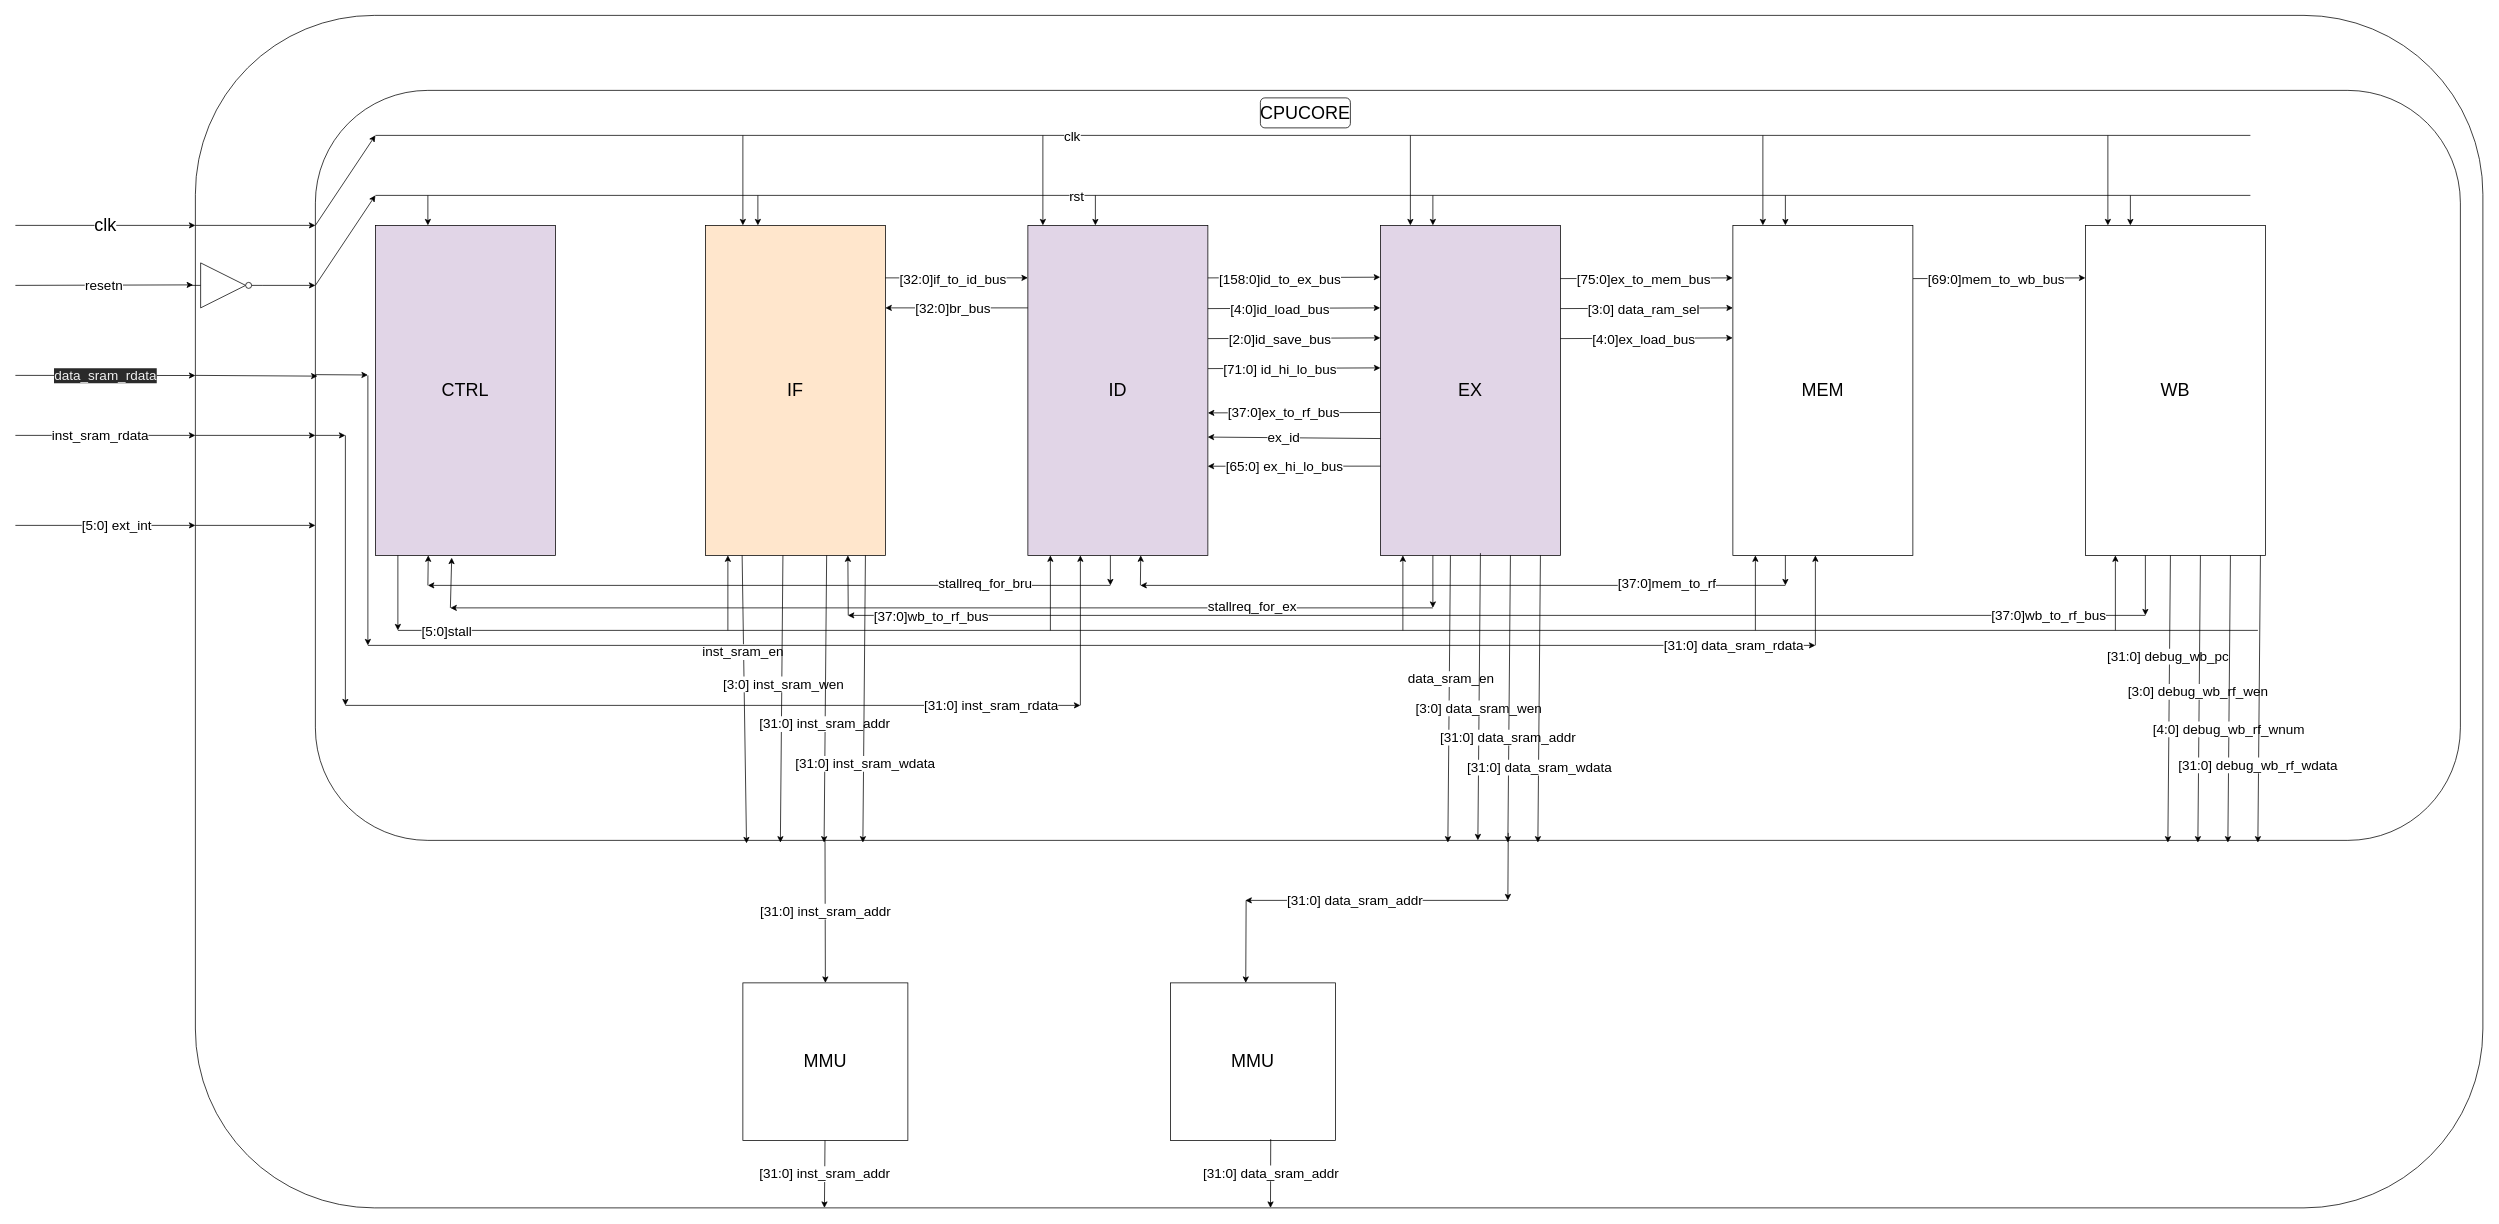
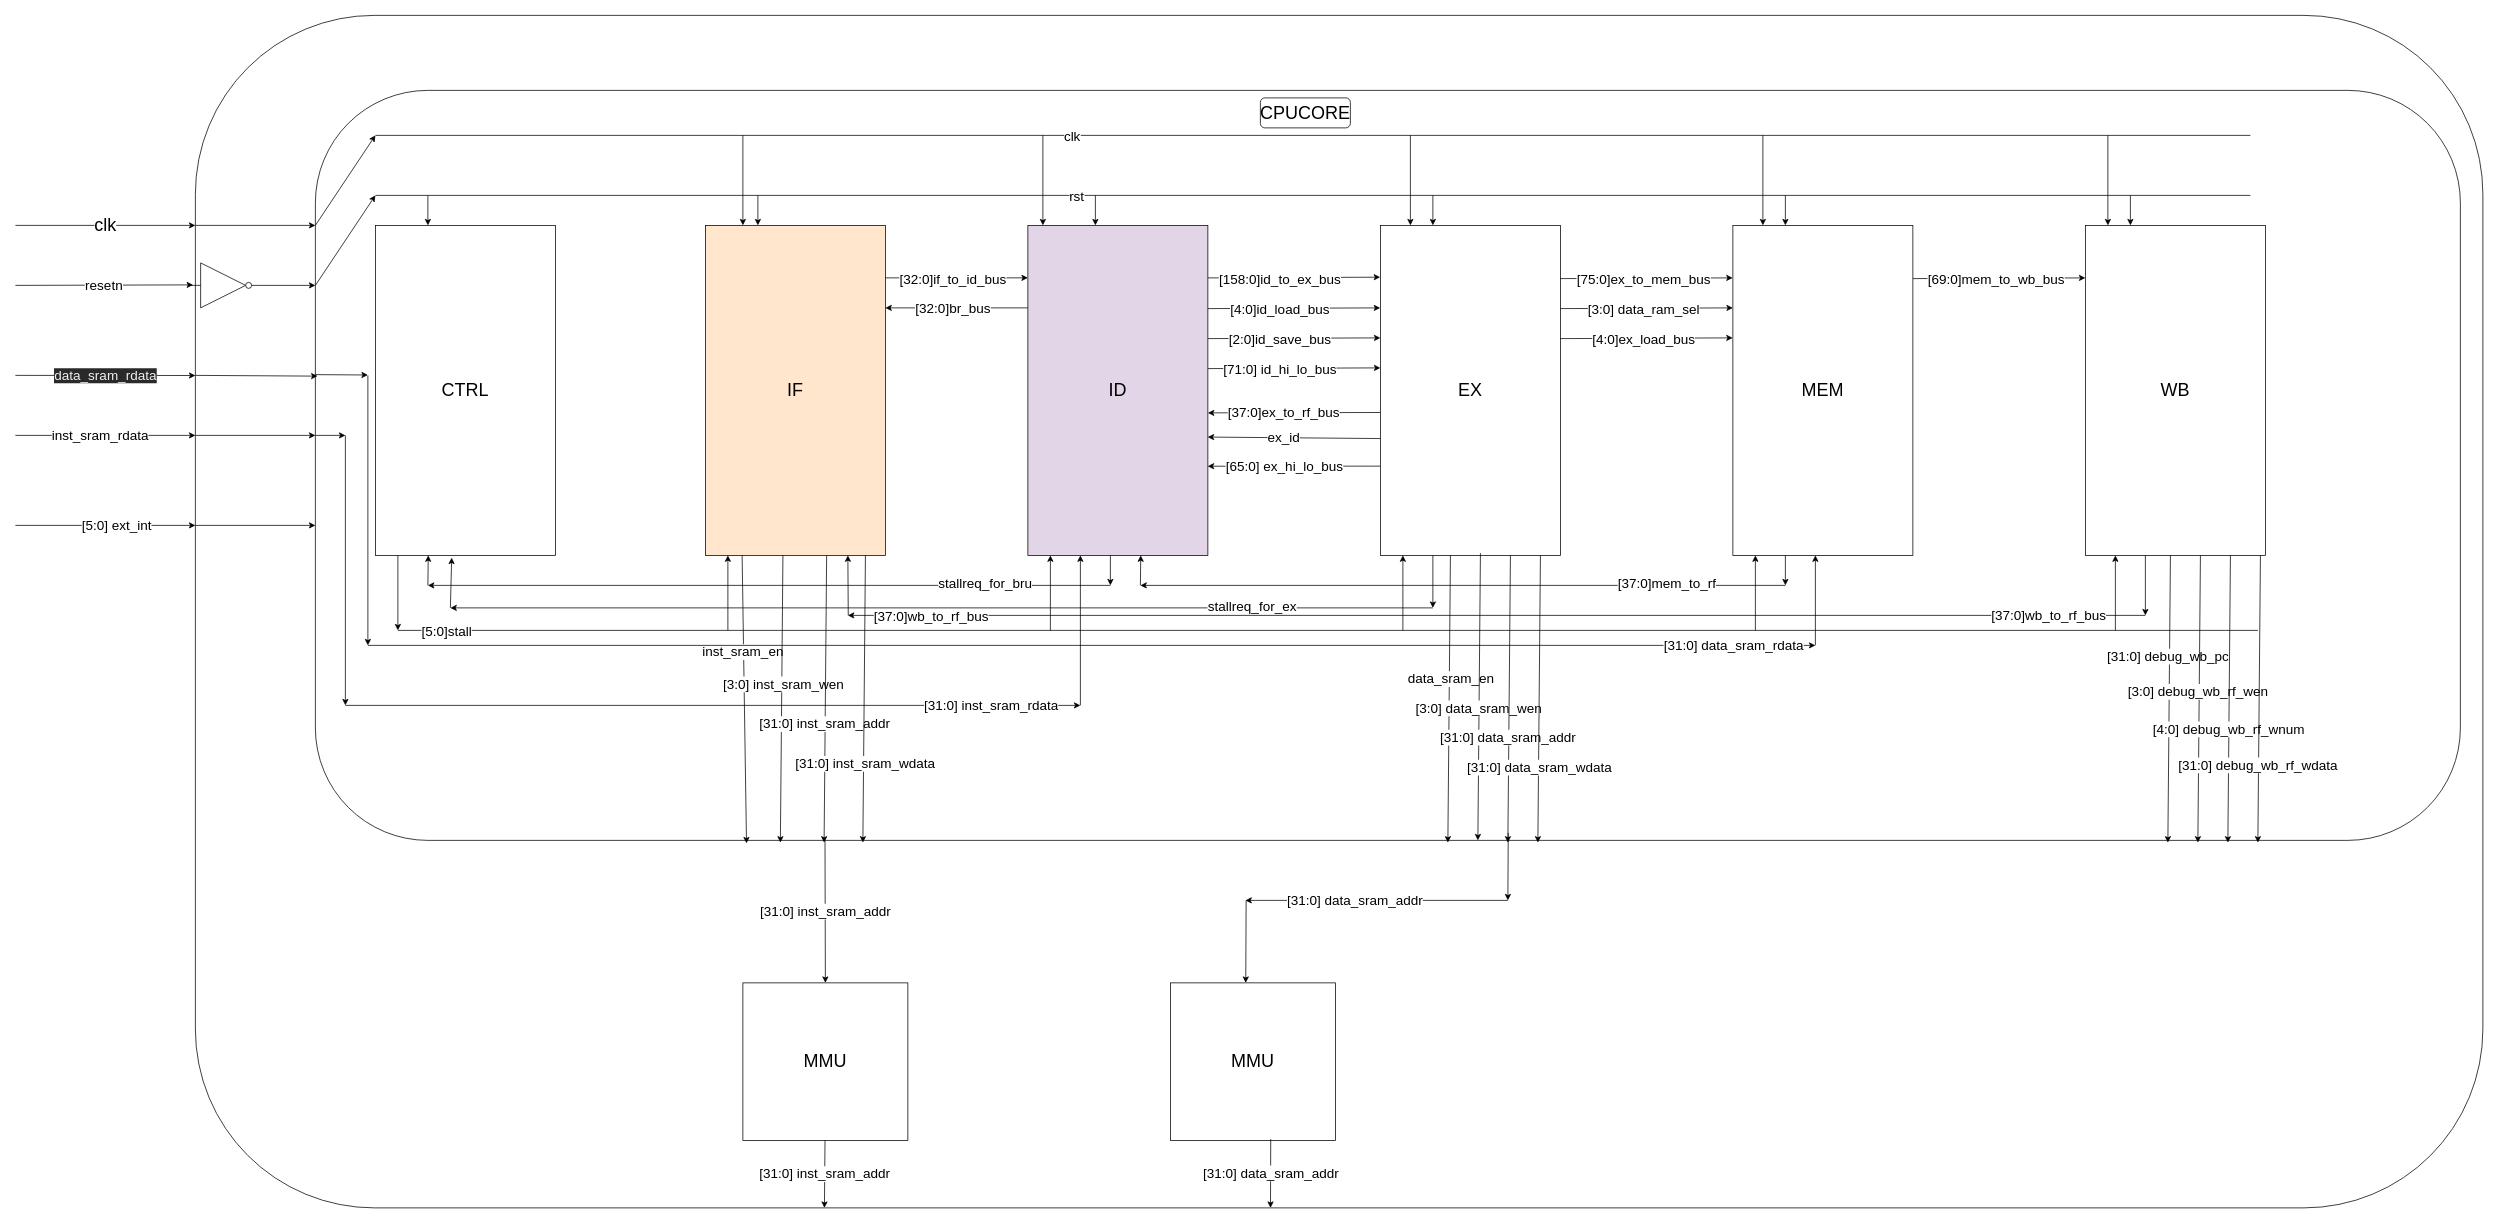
(465, 390) -> (465, 390)
(1470, 390) -> (1470, 390)
